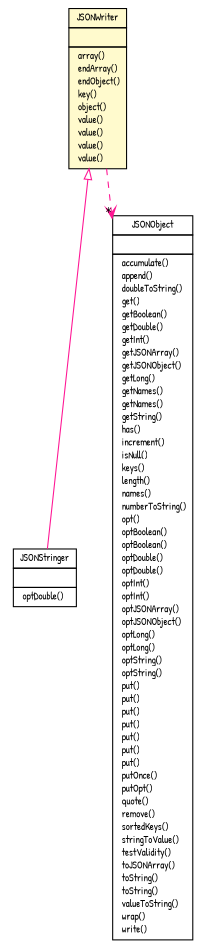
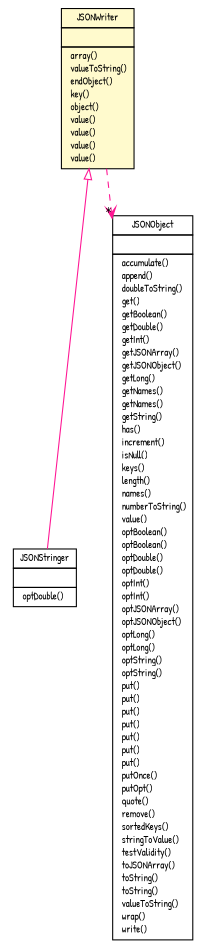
(97, 69) -> (98, 69)
(130, 520) -> (134, 520)
